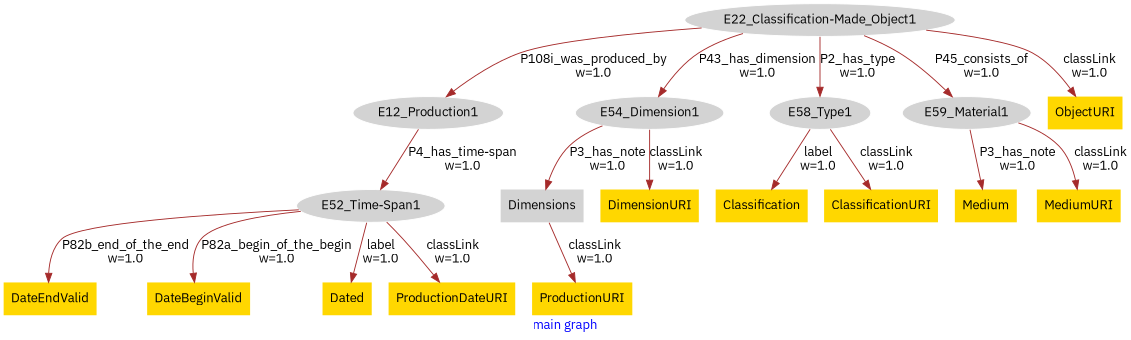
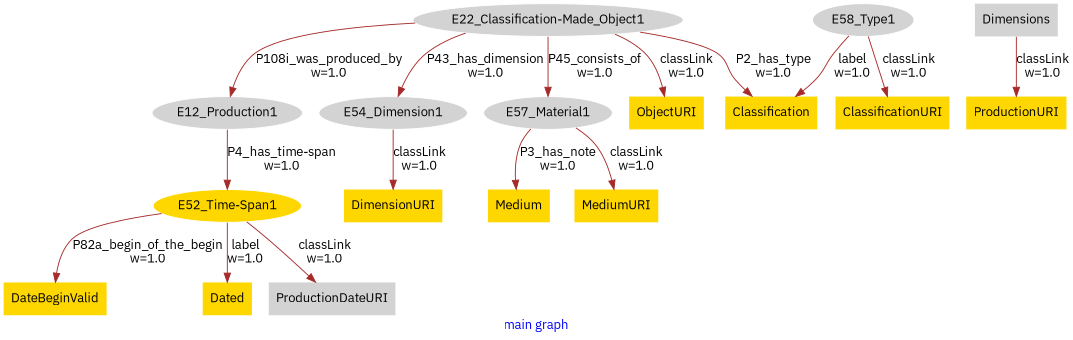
(820, 62) -> (702, 46)
(967, 113) -> (548, 113)
(569, 146) -> none
(371, 206) -> (227, 206)
(50, 299) -> none
(452, 299) -> (332, 299)
